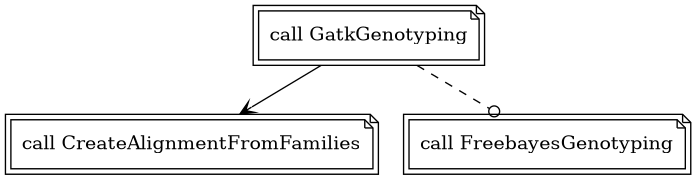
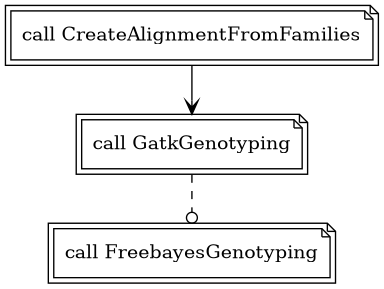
(286, 86) -> (192, 83)
